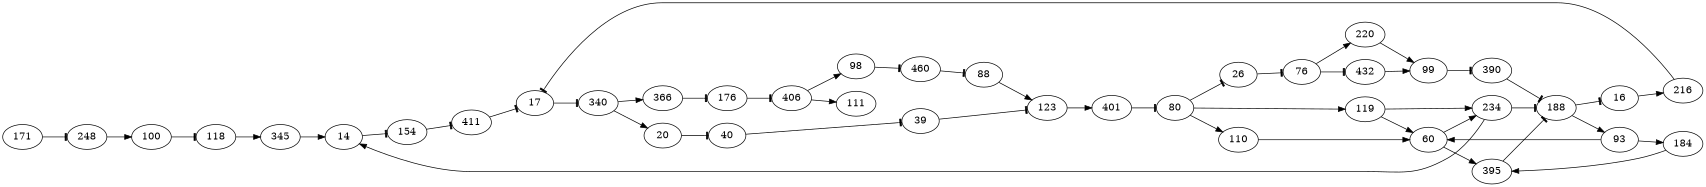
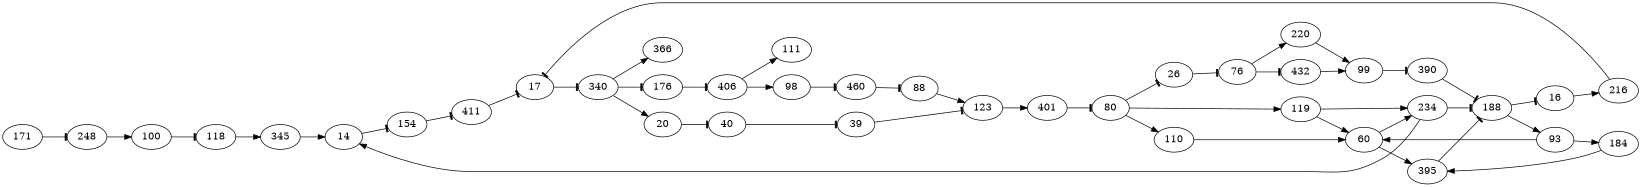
(693, 98) -> (629, 87)
